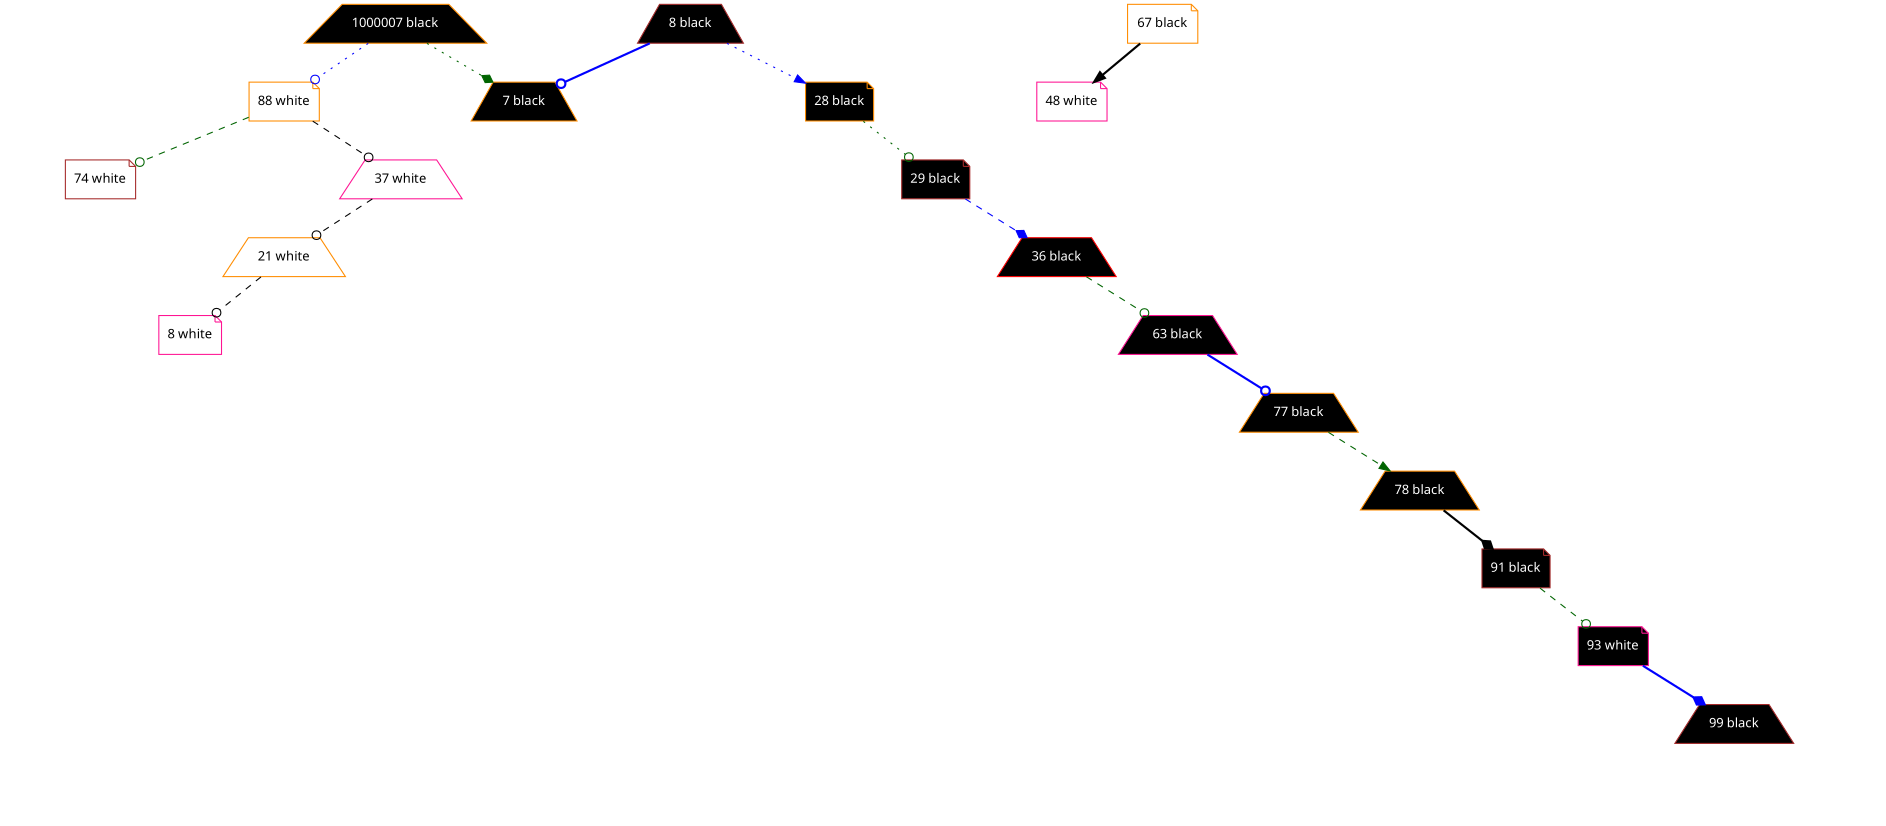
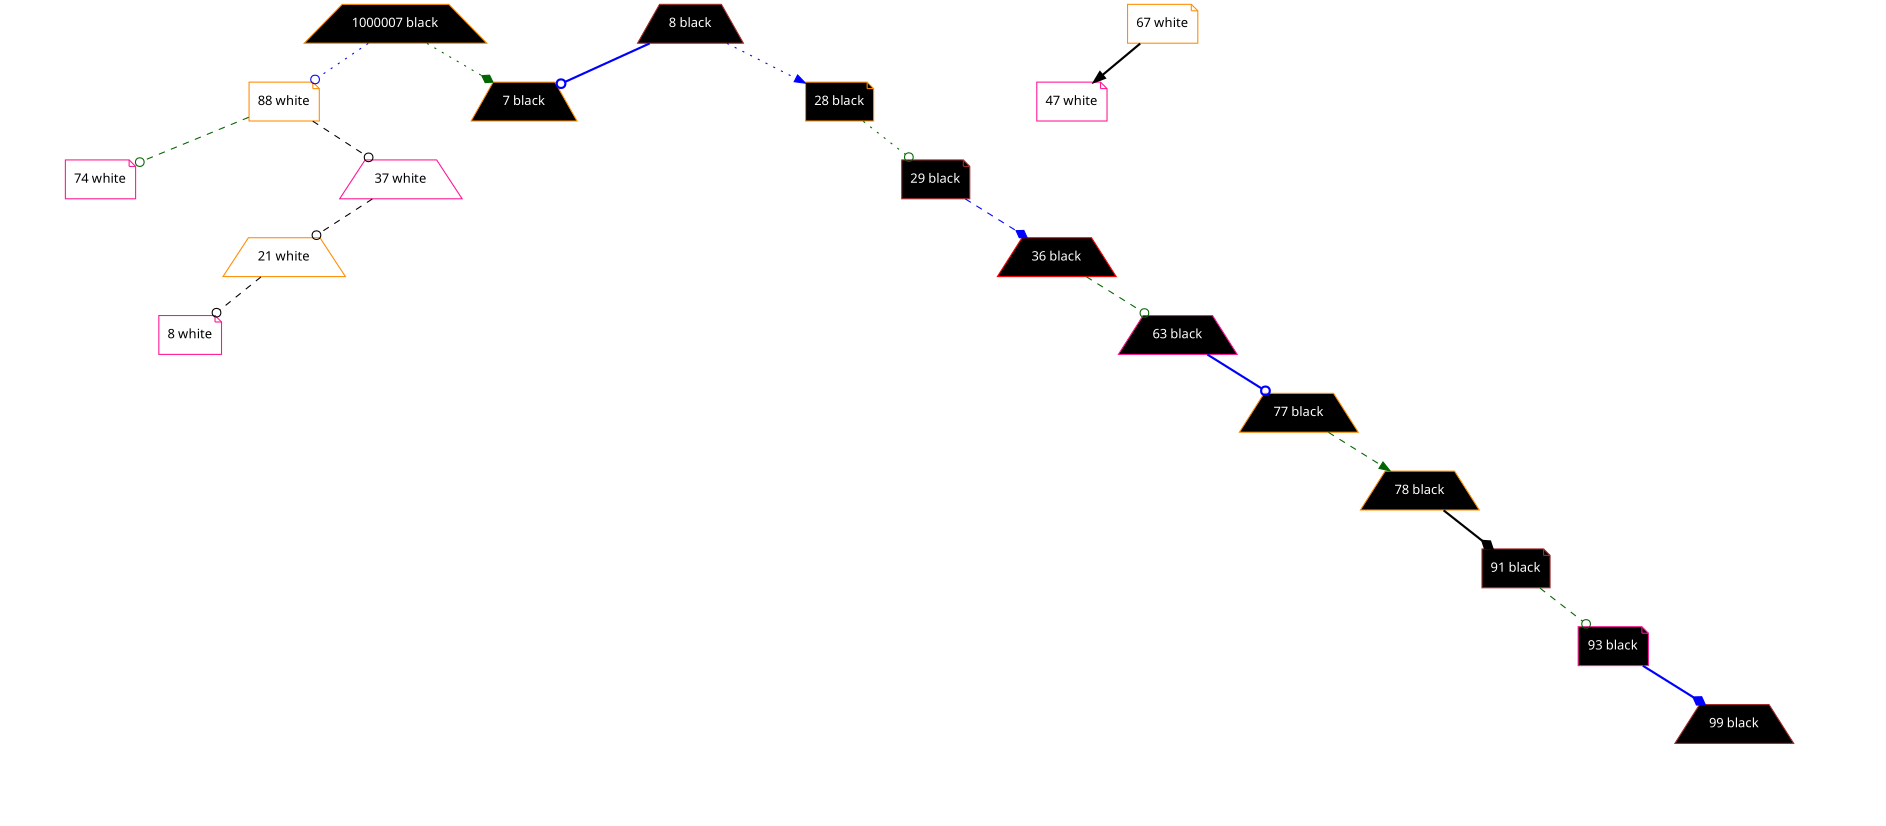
(1163, 24) -> (1163, 24)
(1072, 102) -> (1072, 102)
(100, 179) -> (100, 179)
(1613, 646) -> (1613, 646)
